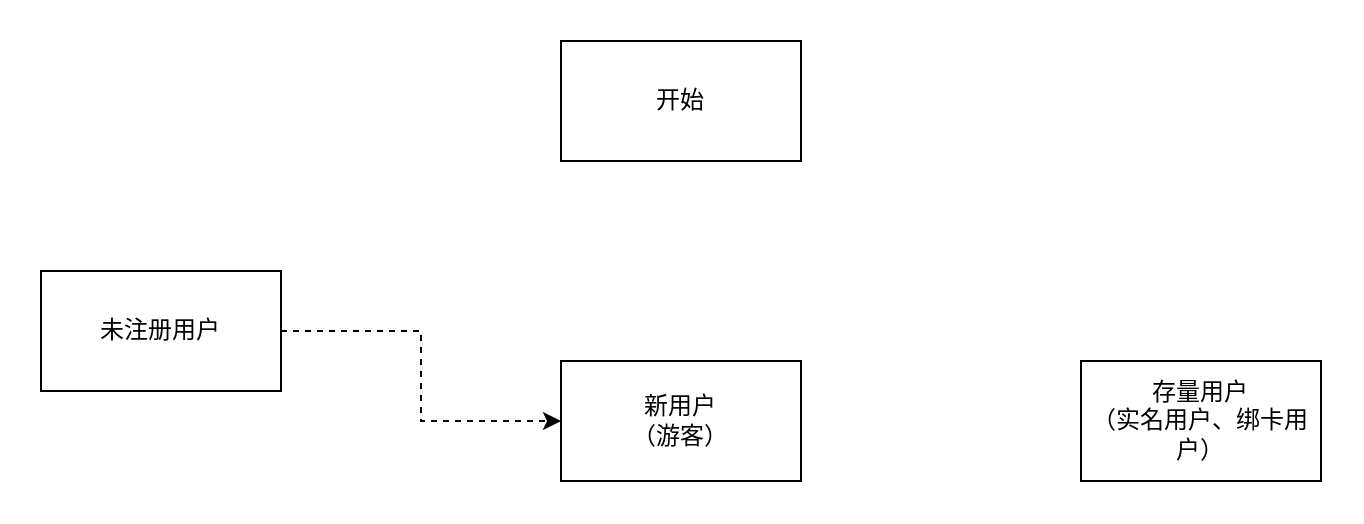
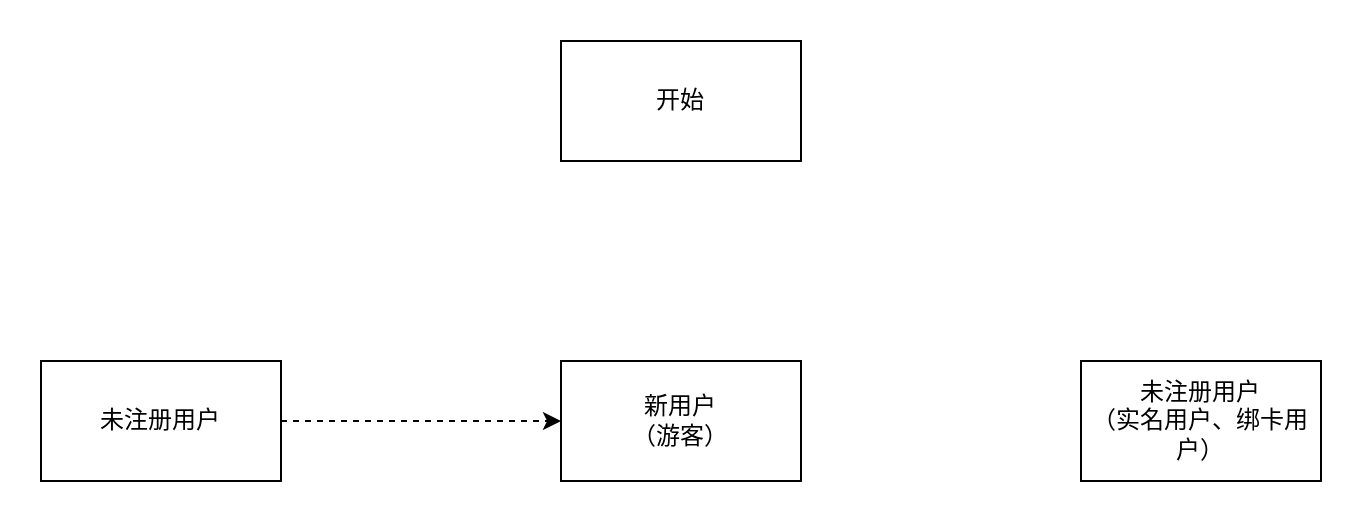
(161, 331) -> (161, 421)
(1201, 421) -> (1201, 421)
